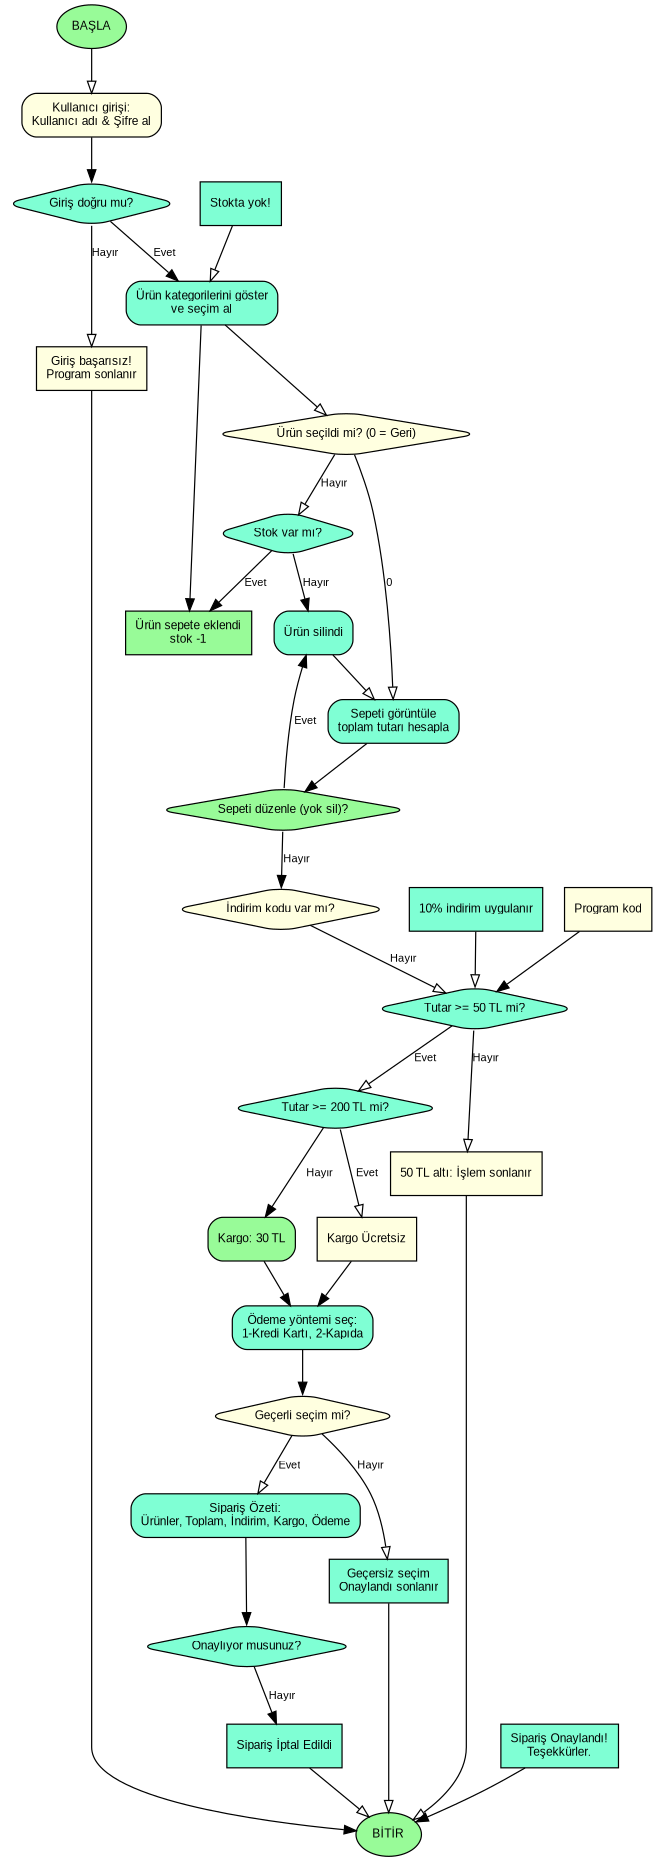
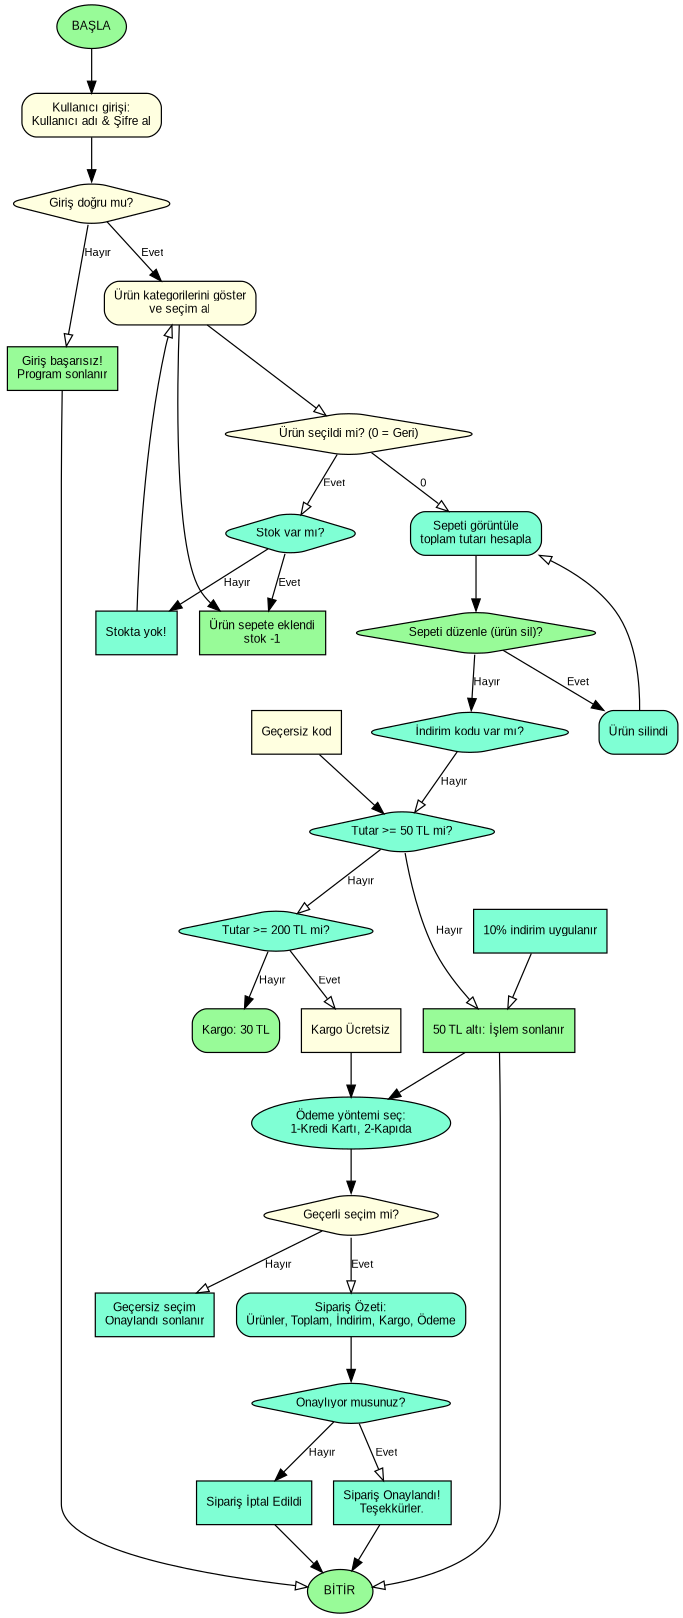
(92, 65) -> (92, 65)
(92, 204) -> (92, 204)
(202, 303) -> (180, 303)
(92, 369) -> (63, 369)
(334, 484) -> (335, 484)
(299, 576) -> (224, 576)
(283, 810) -> (476, 633)
(281, 909) -> (470, 732)
(608, 909) -> (297, 732)
(475, 953) -> (522, 975)
(426, 1059) -> (361, 881)
(466, 1174) -> (499, 1031)
(92, 1207) -> (61, 1076)
(274, 1278) -> (432, 1072)
(303, 1328) -> (351, 1123)
none -> (369, 1447)
(389, 1702) -> none
(334, 1788) -> (294, 1544)
